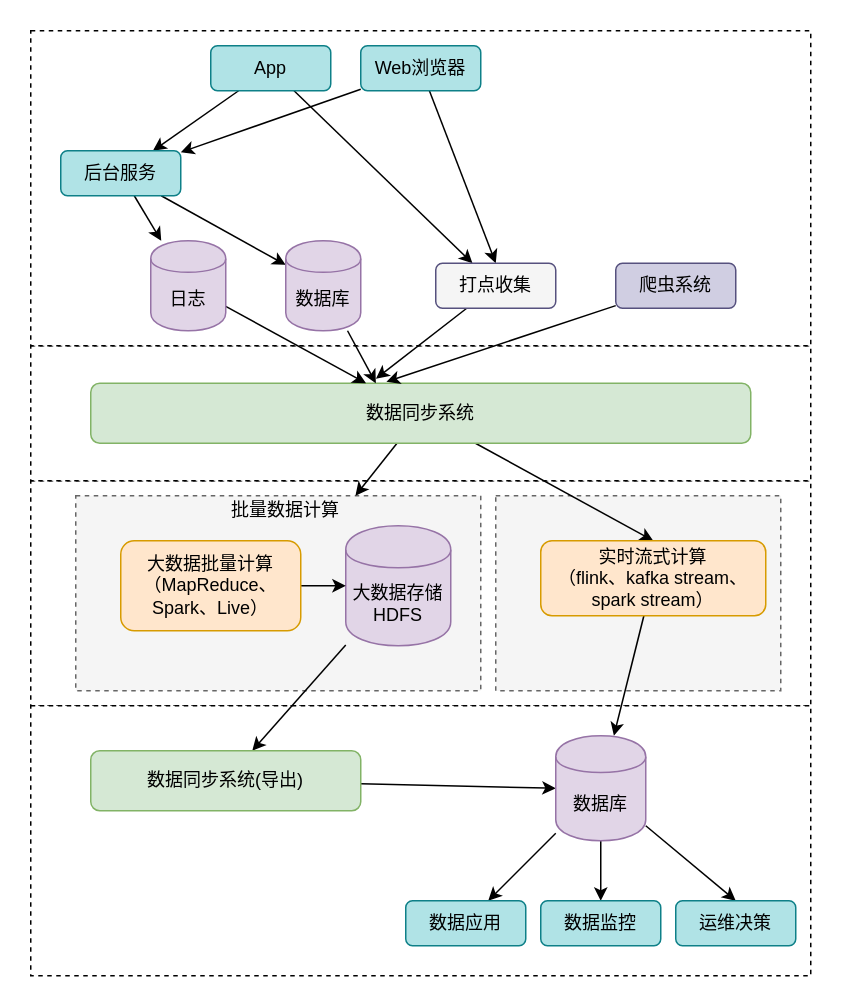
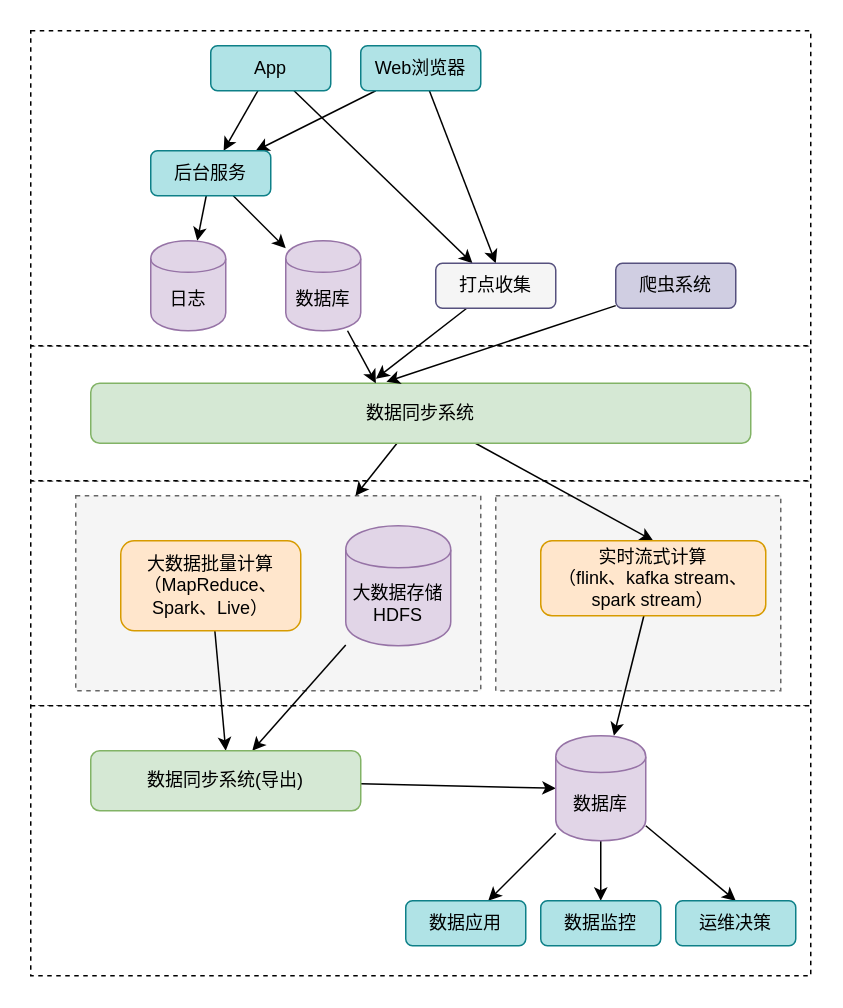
(121, 173) -> (211, 173)
(292, 342) -> none
(286, 511) -> none
(318, 586) -> (220, 686)
